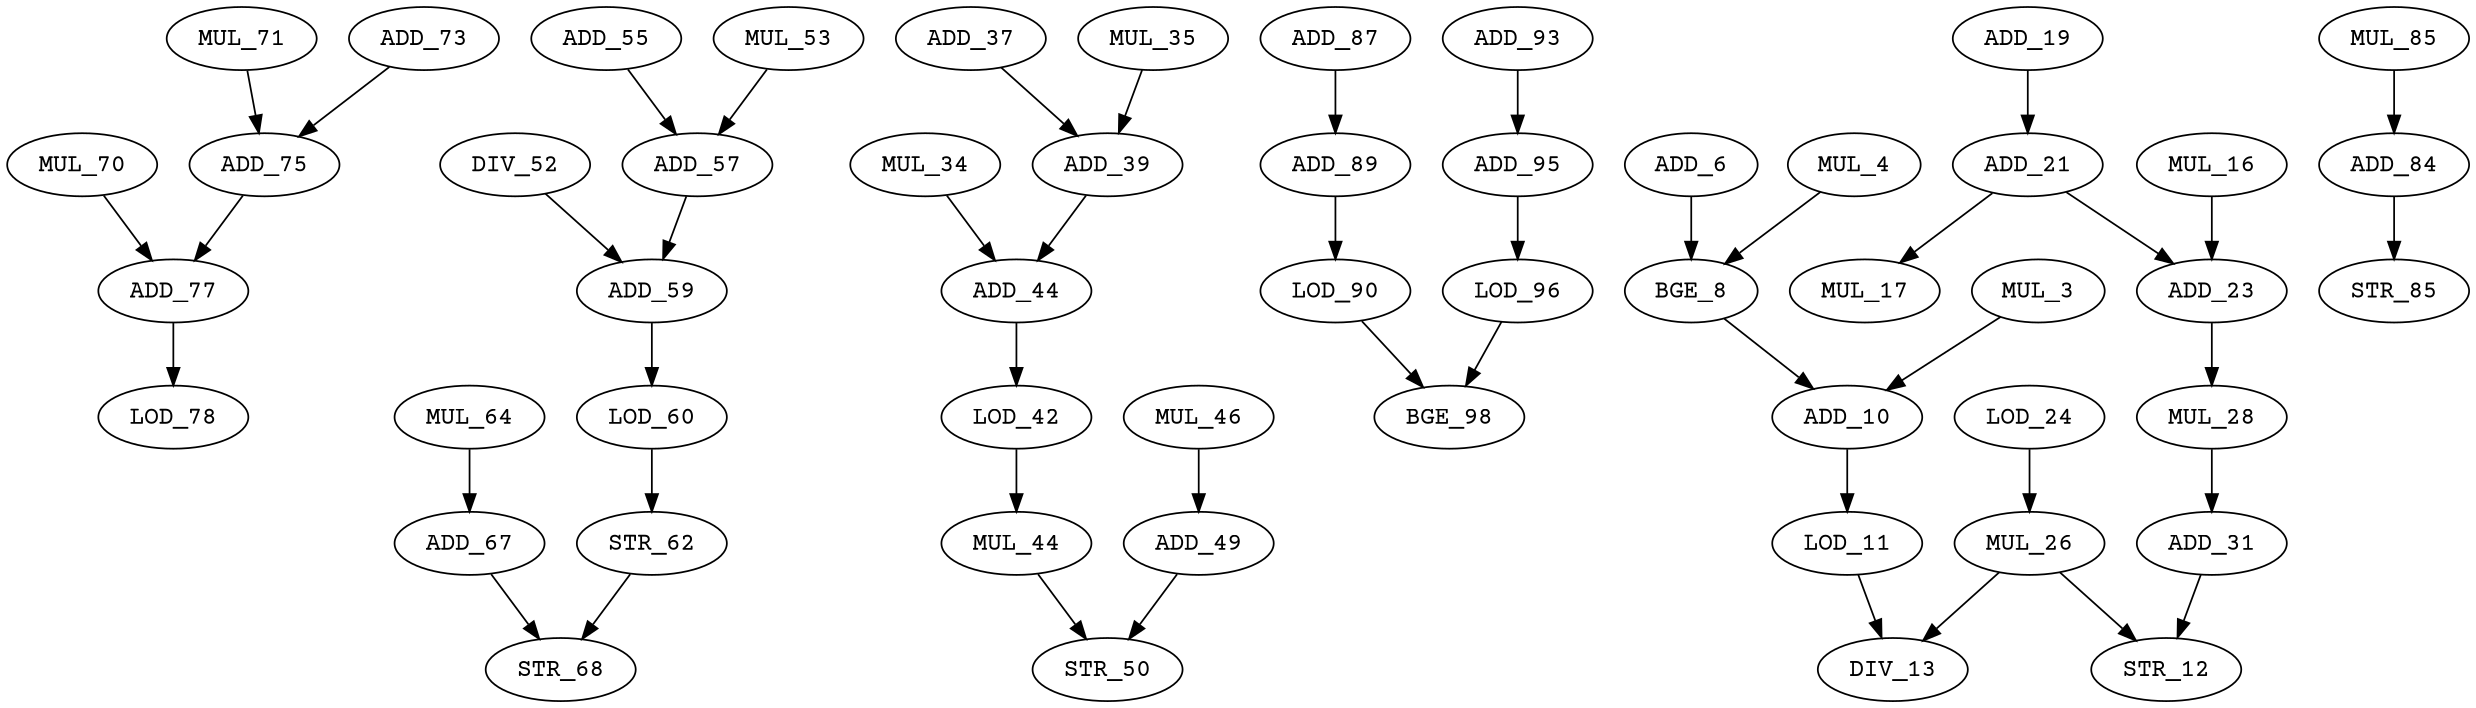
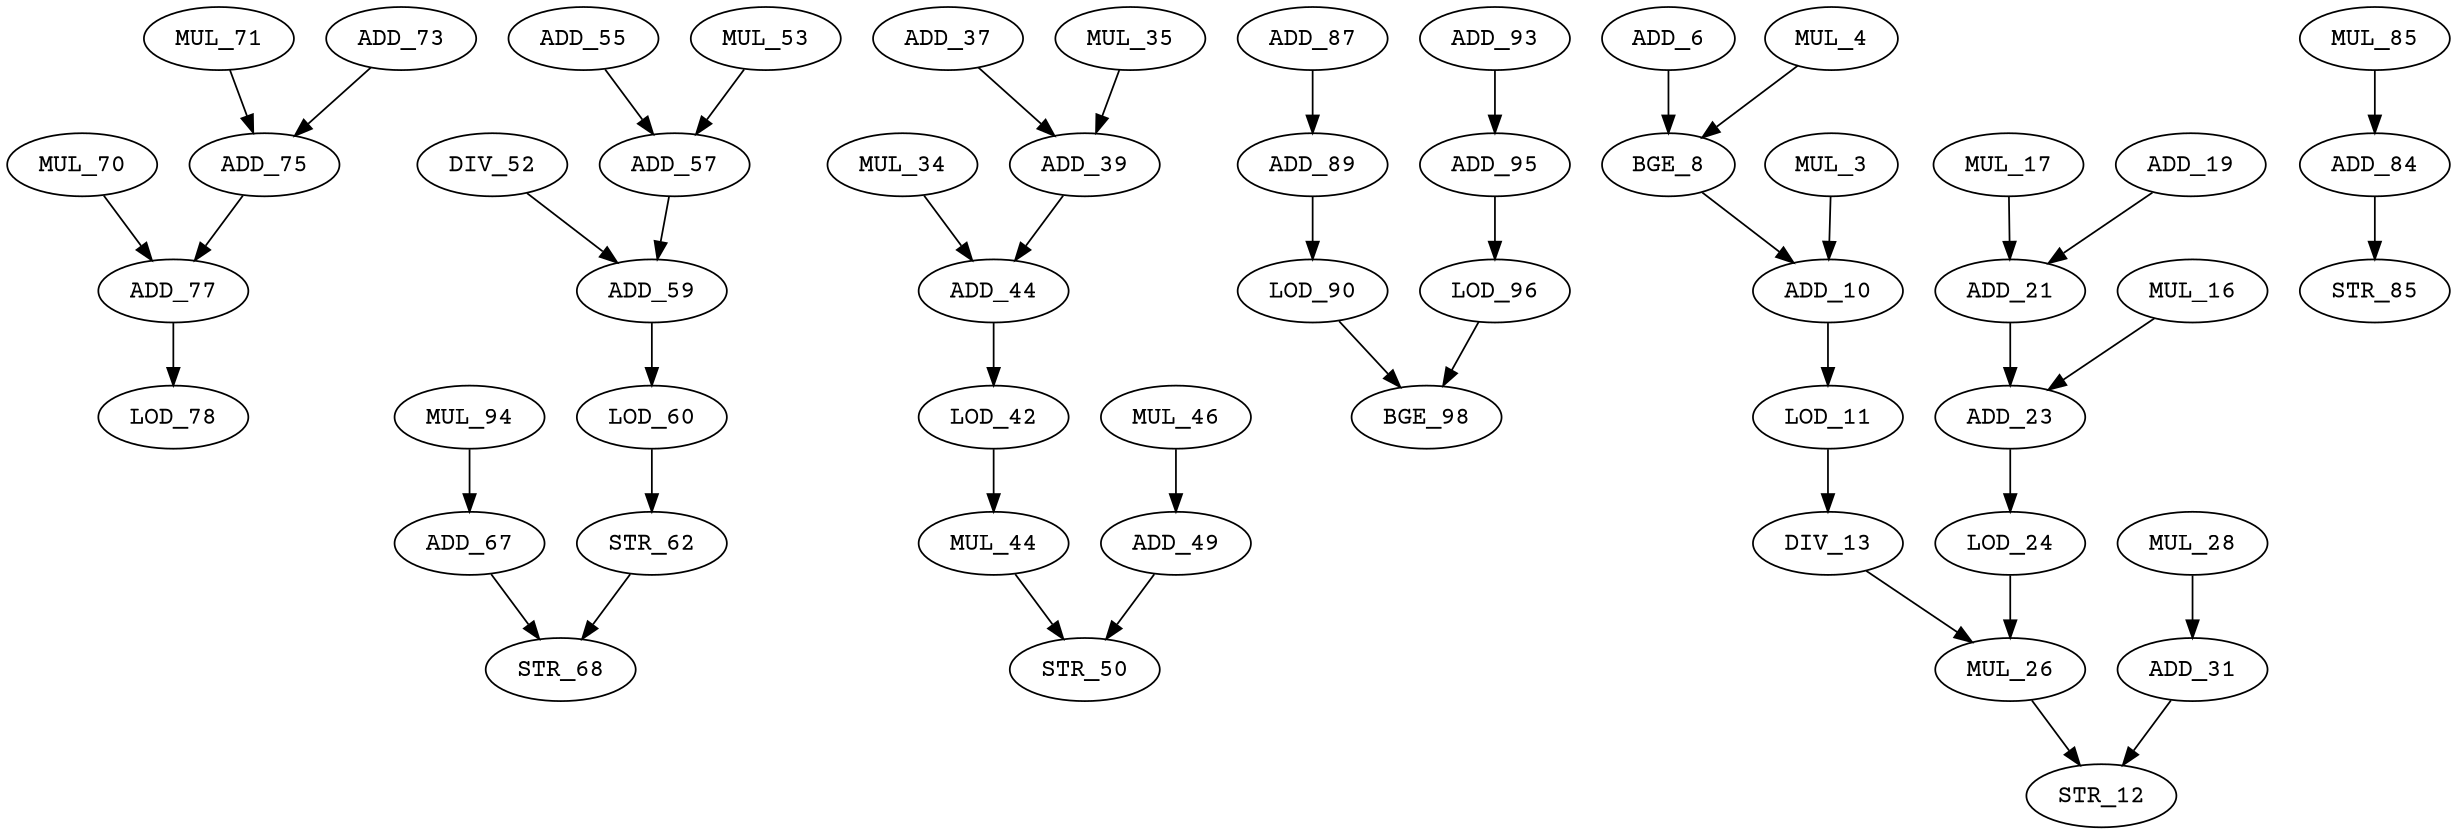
(1953, 223) -> (2009, 219)
(2212, 345) -> (2010, 472)
(470, 417) -> (470, 417)
(1968, 600) -> (1912, 602)
